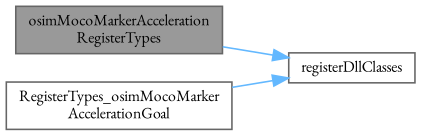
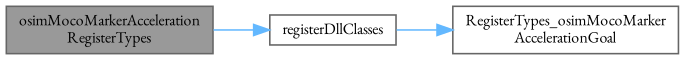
(253, 84) -> (417, 30)
